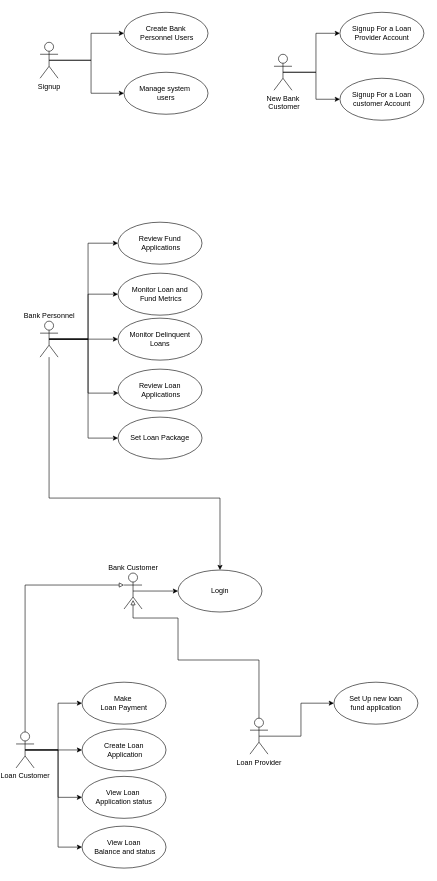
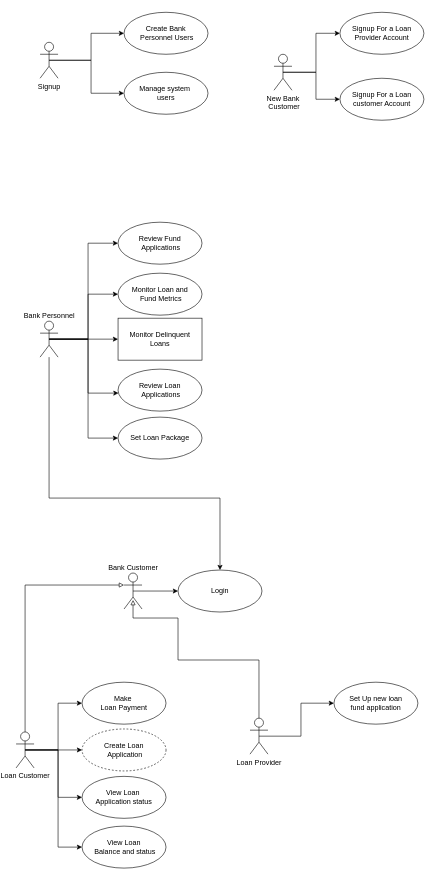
(160, 339) -> (160, 339)
(124, 750) -> (124, 750)
